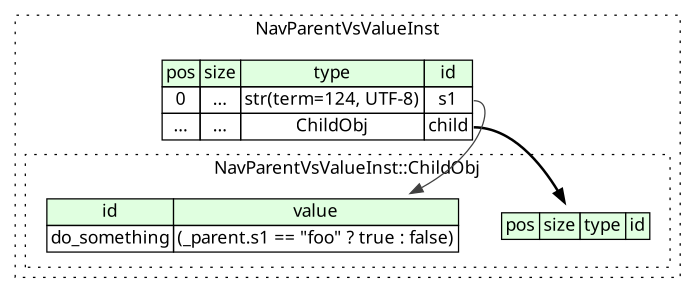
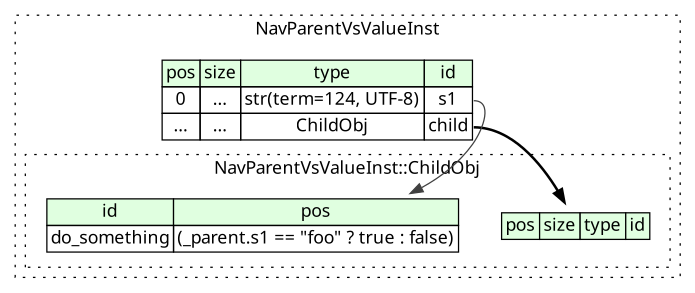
(316, 212) -> (316, 212)
